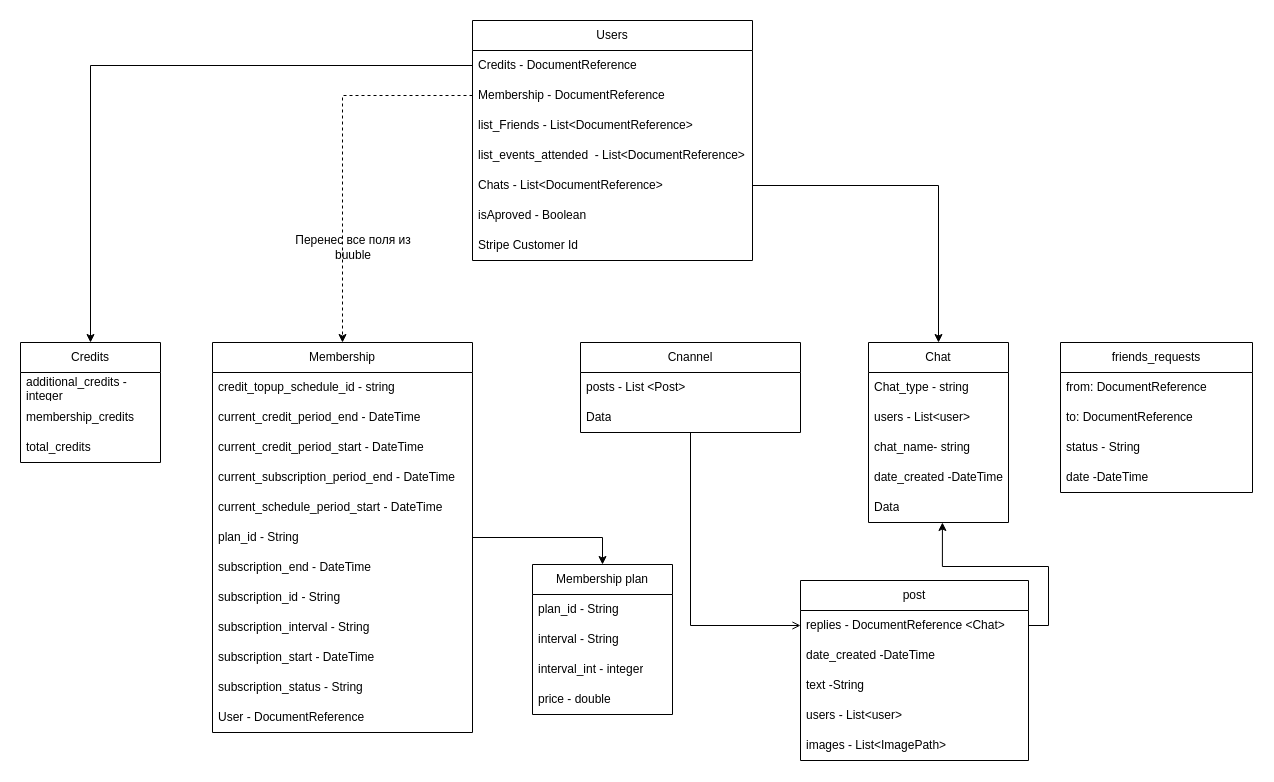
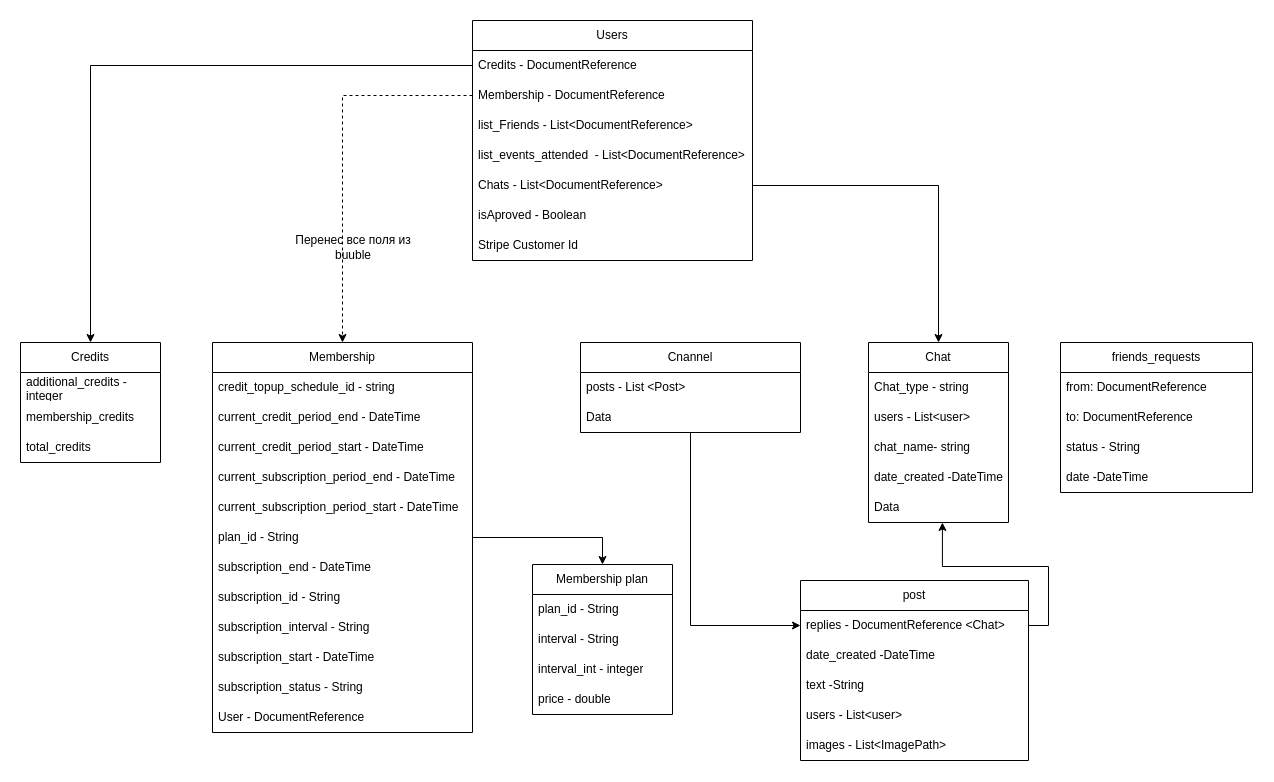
(344, 508) -> (344, 508)
(793, 626) -> (792, 626)
